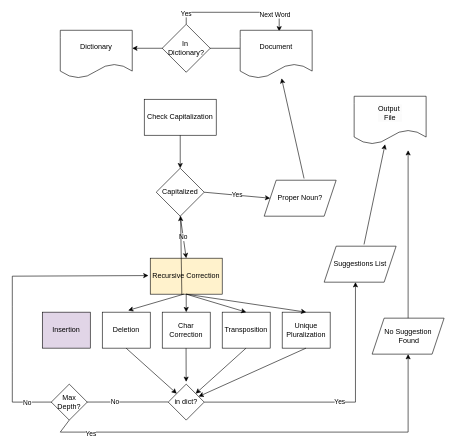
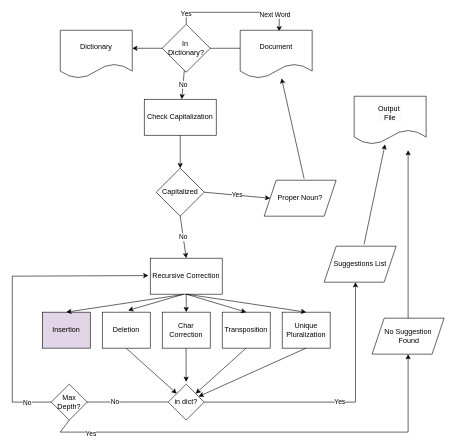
none -> (183, 85)
(182, 269) -> (122, 304)
(186, 276) -> (186, 276)
